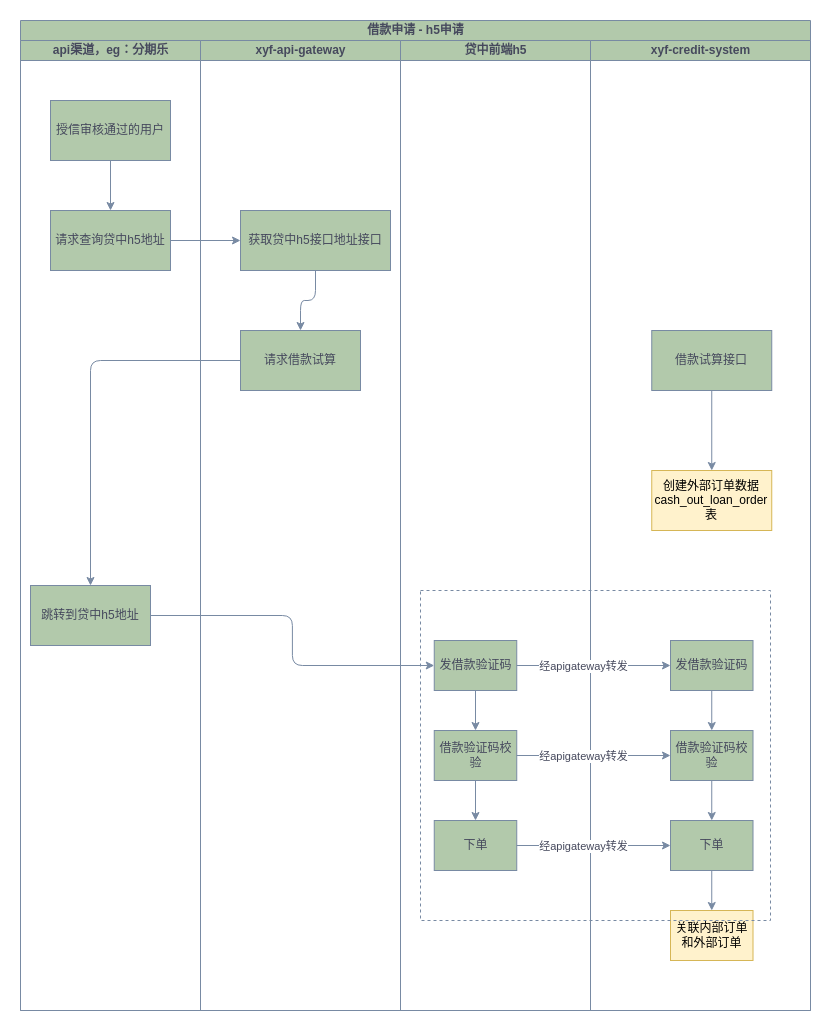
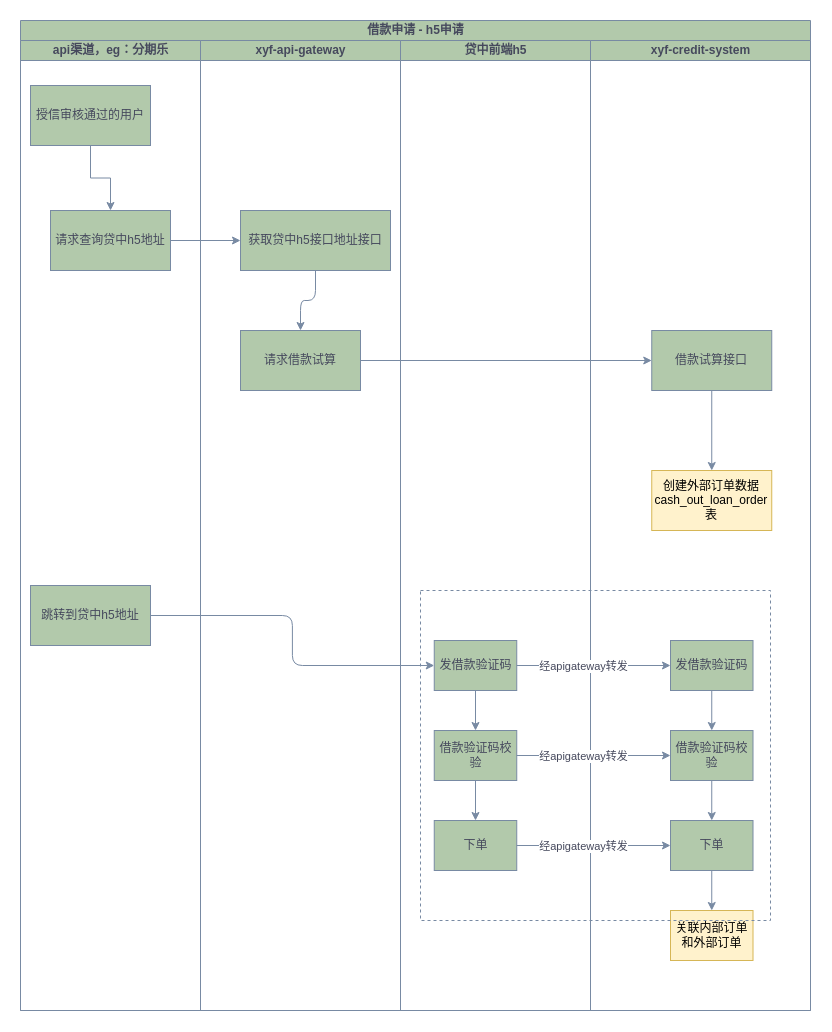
(111, 131) -> (91, 116)
(91, 400) -> (503, 361)
